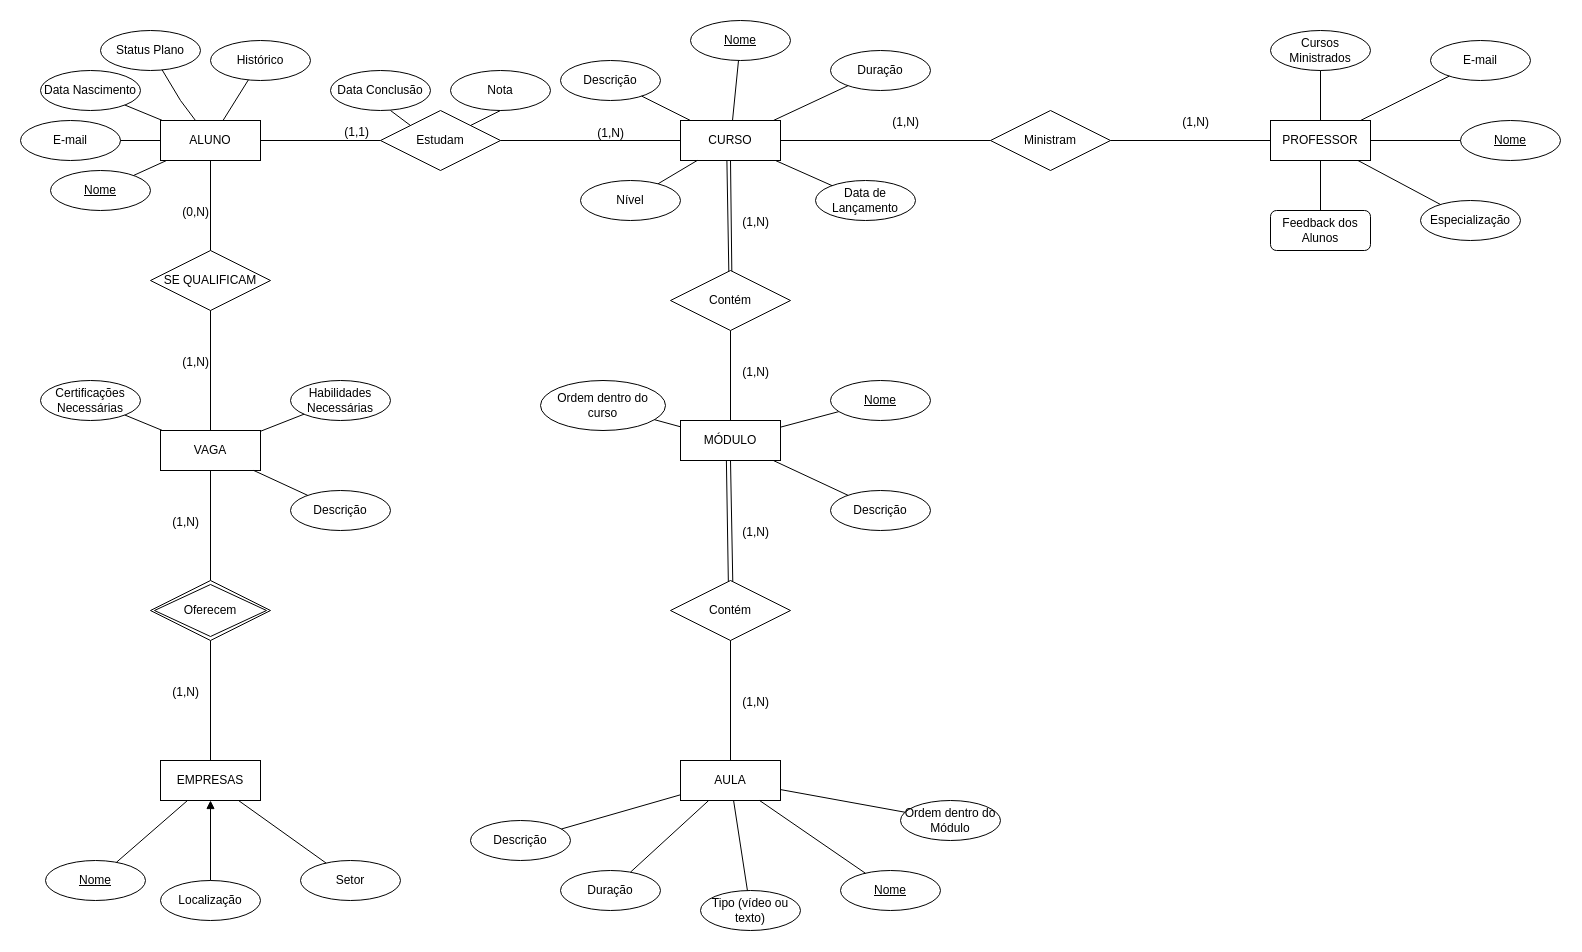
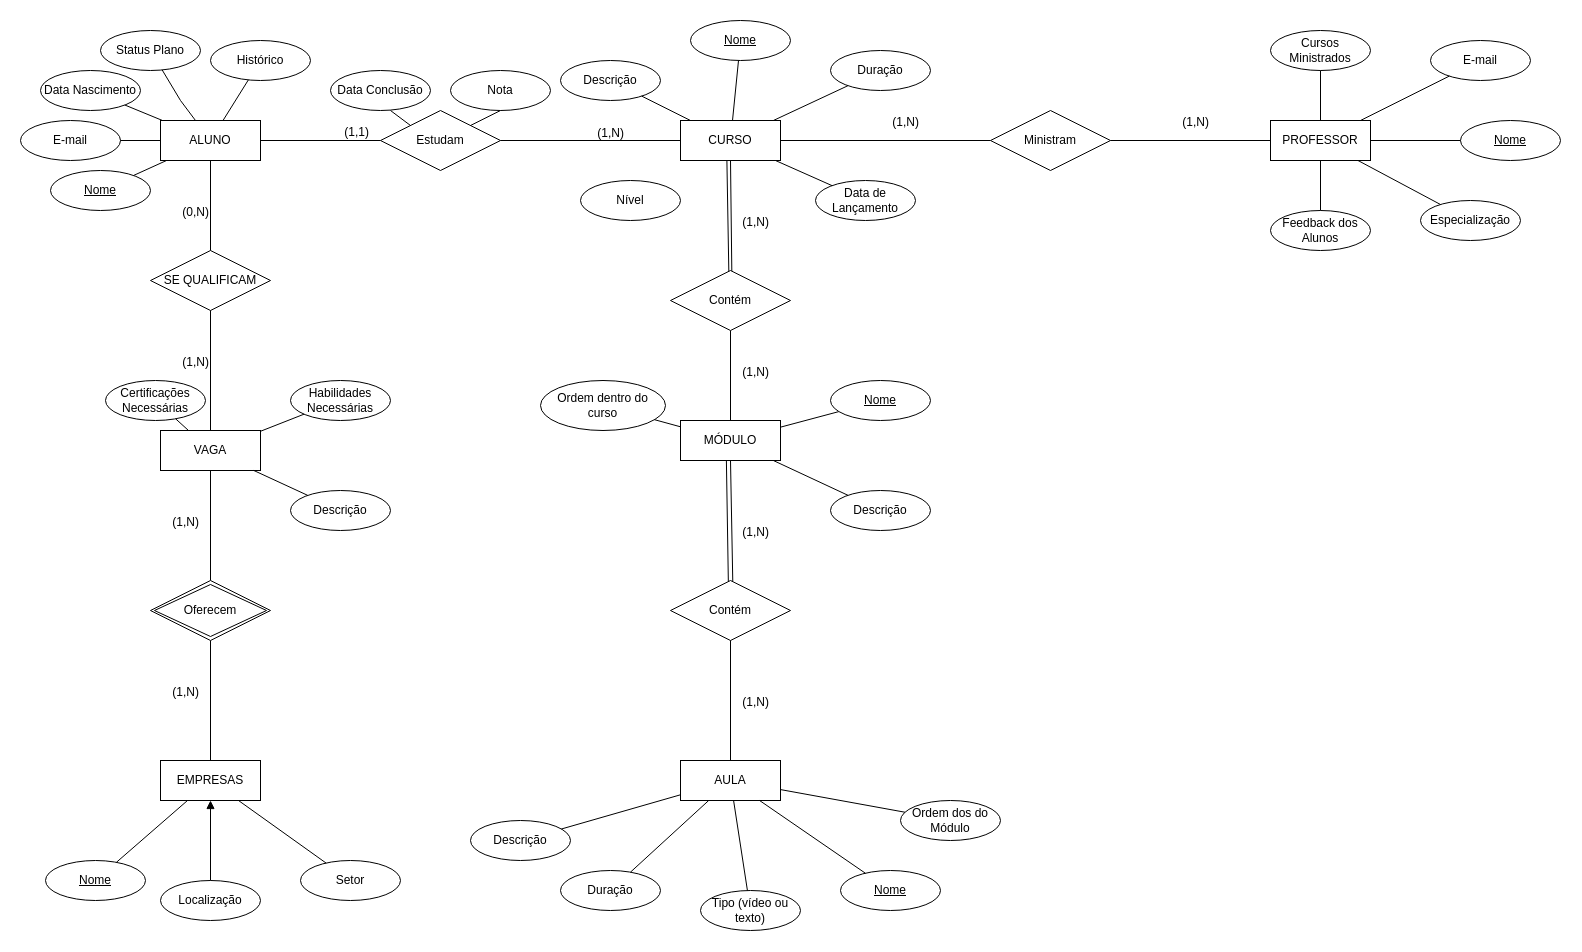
(677, 172) -> none
(1321, 231) -> (1321, 231)
(91, 401) -> (156, 401)
(951, 821) -> (951, 821)
